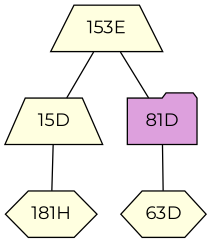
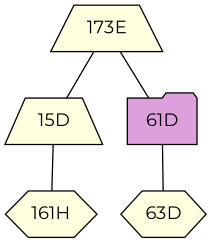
(107, 28) -> (107, 28)
(162, 121) -> (162, 121)
(51, 214) -> (51, 214)
